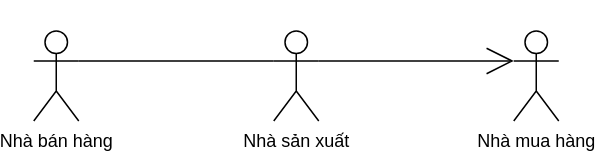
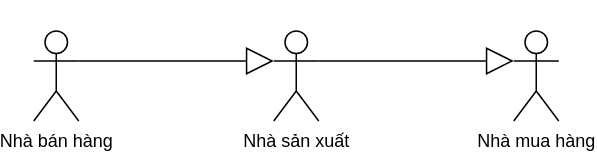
(258, 61) -> (246, 61)
(497, 61) -> (485, 61)
